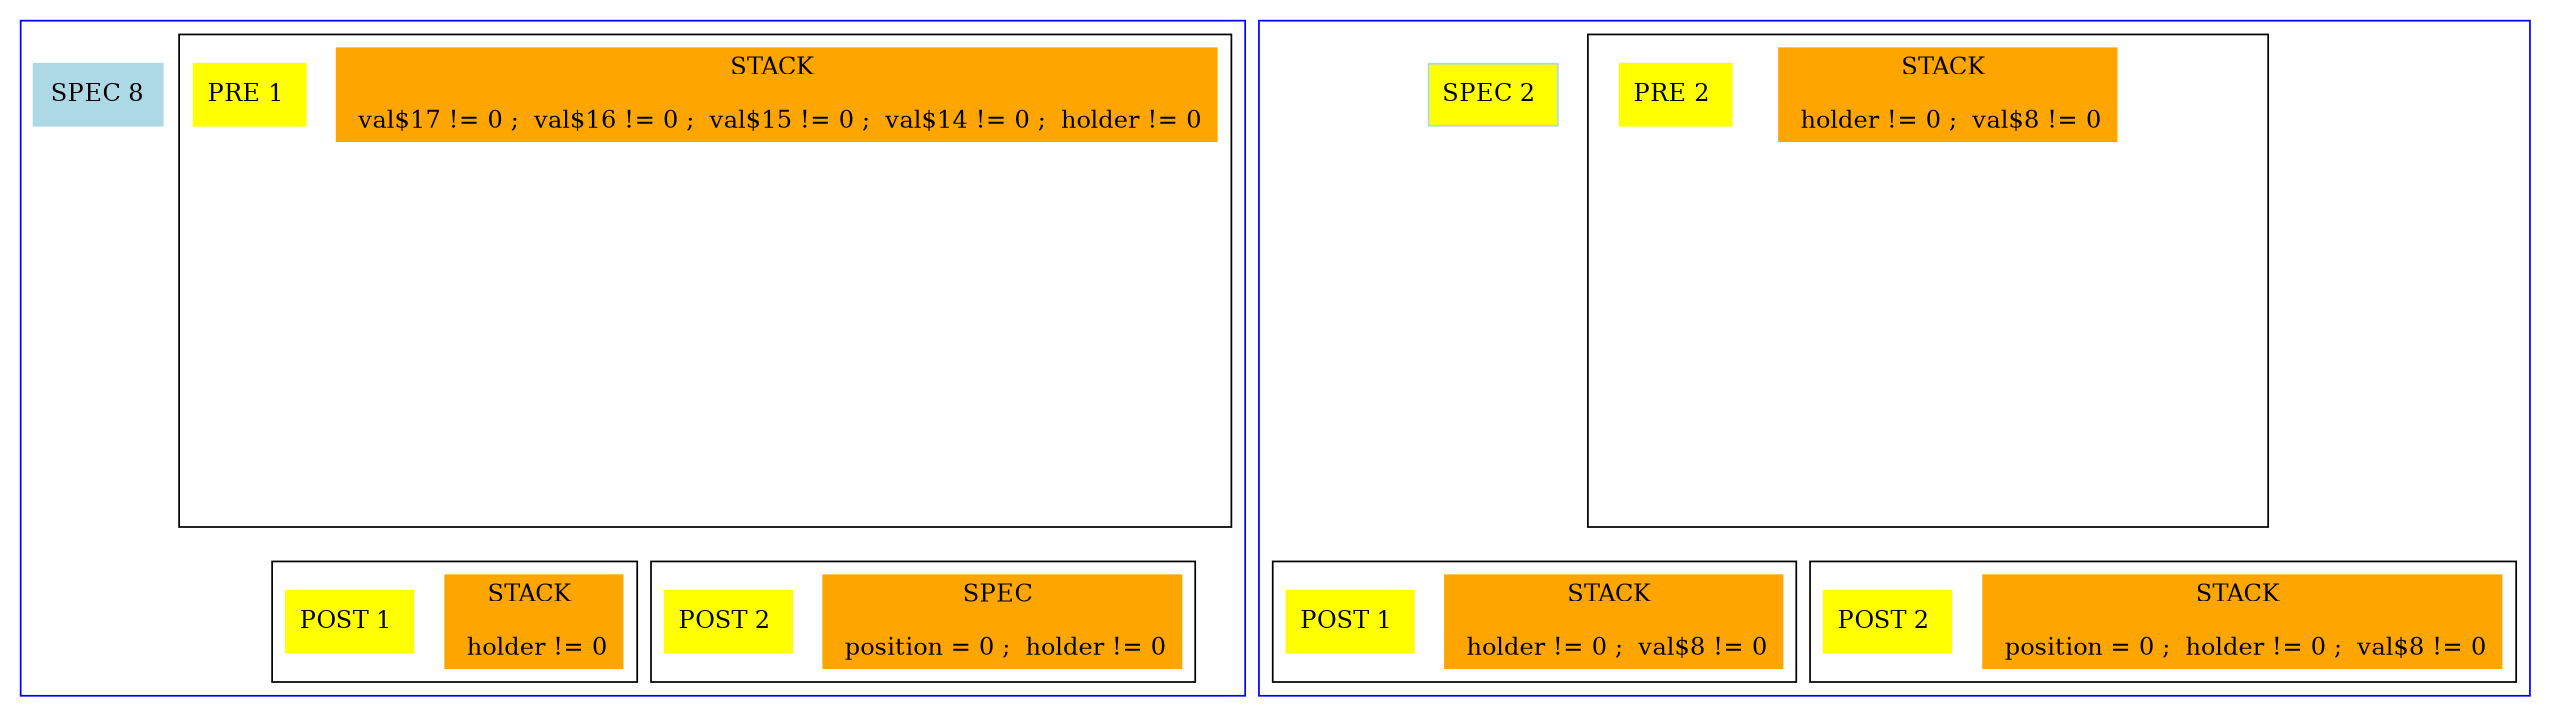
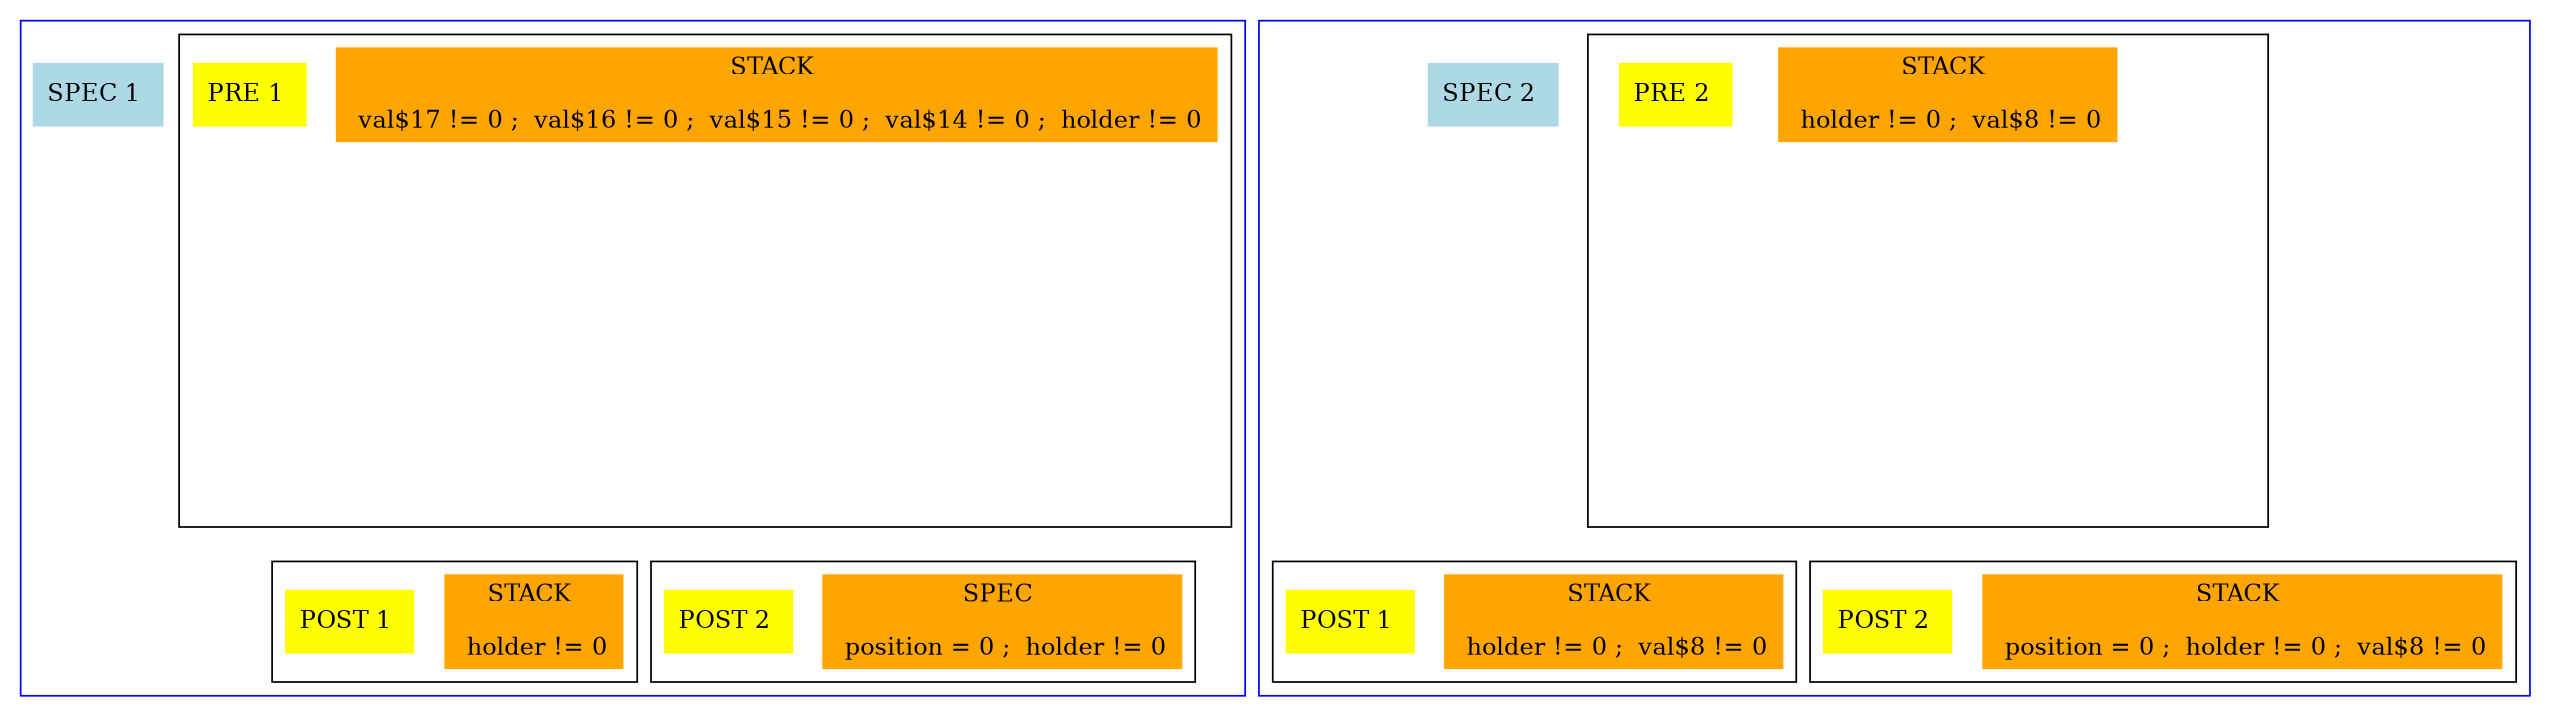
(98, 95) -> (98, 95)
(1493, 95) -> (1493, 95)
